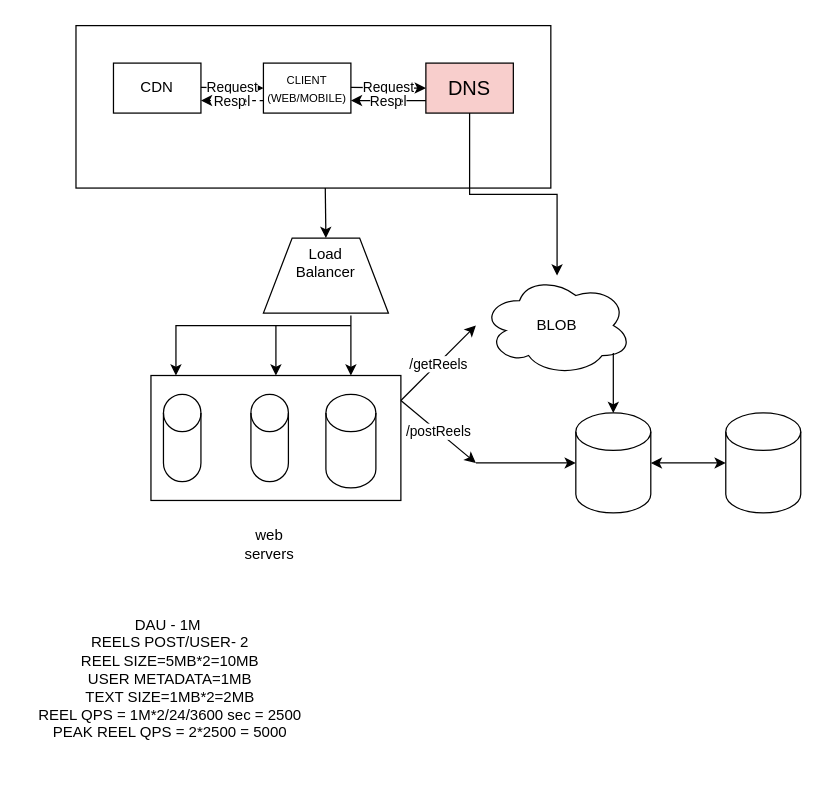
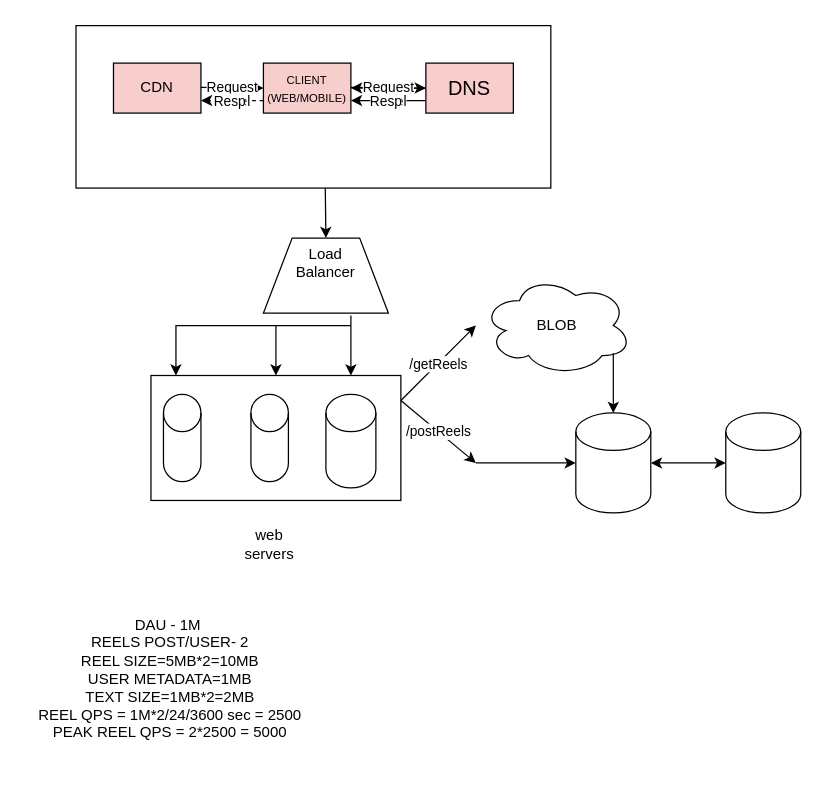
(157, 88) -> (157, 88)
(307, 88) -> (307, 88)
(509, 194) -> (422, 88)
